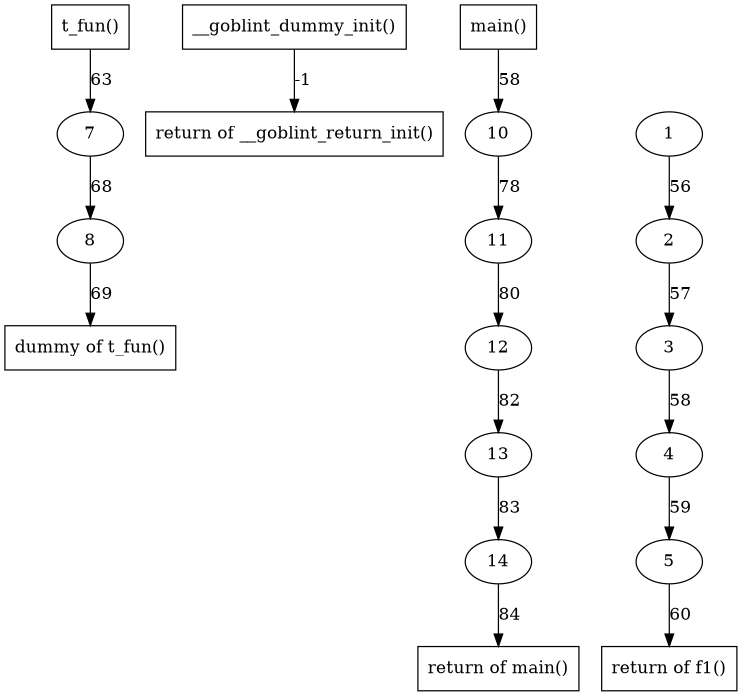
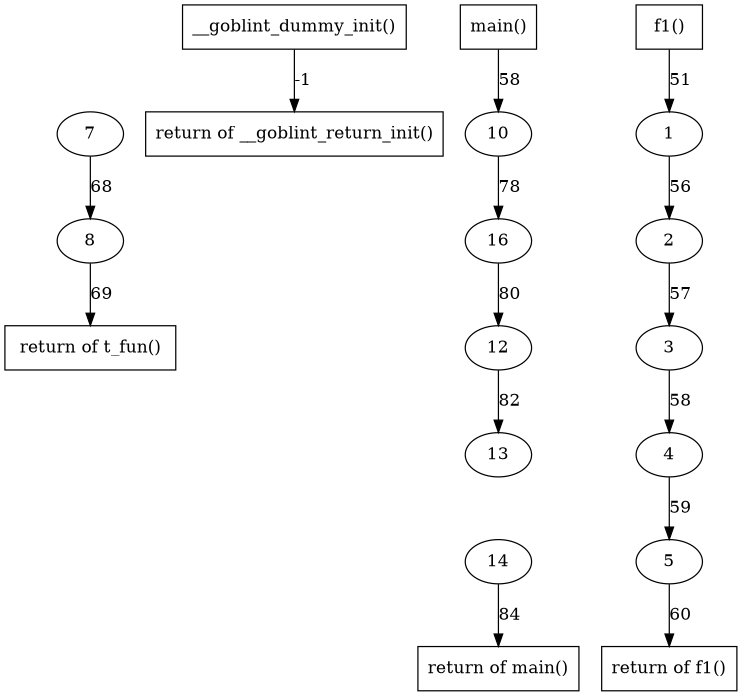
(90, 27) -> none
none -> (669, 27)
(498, 241) -> (498, 241)
(90, 348) -> (90, 348)
(498, 502) -> none
